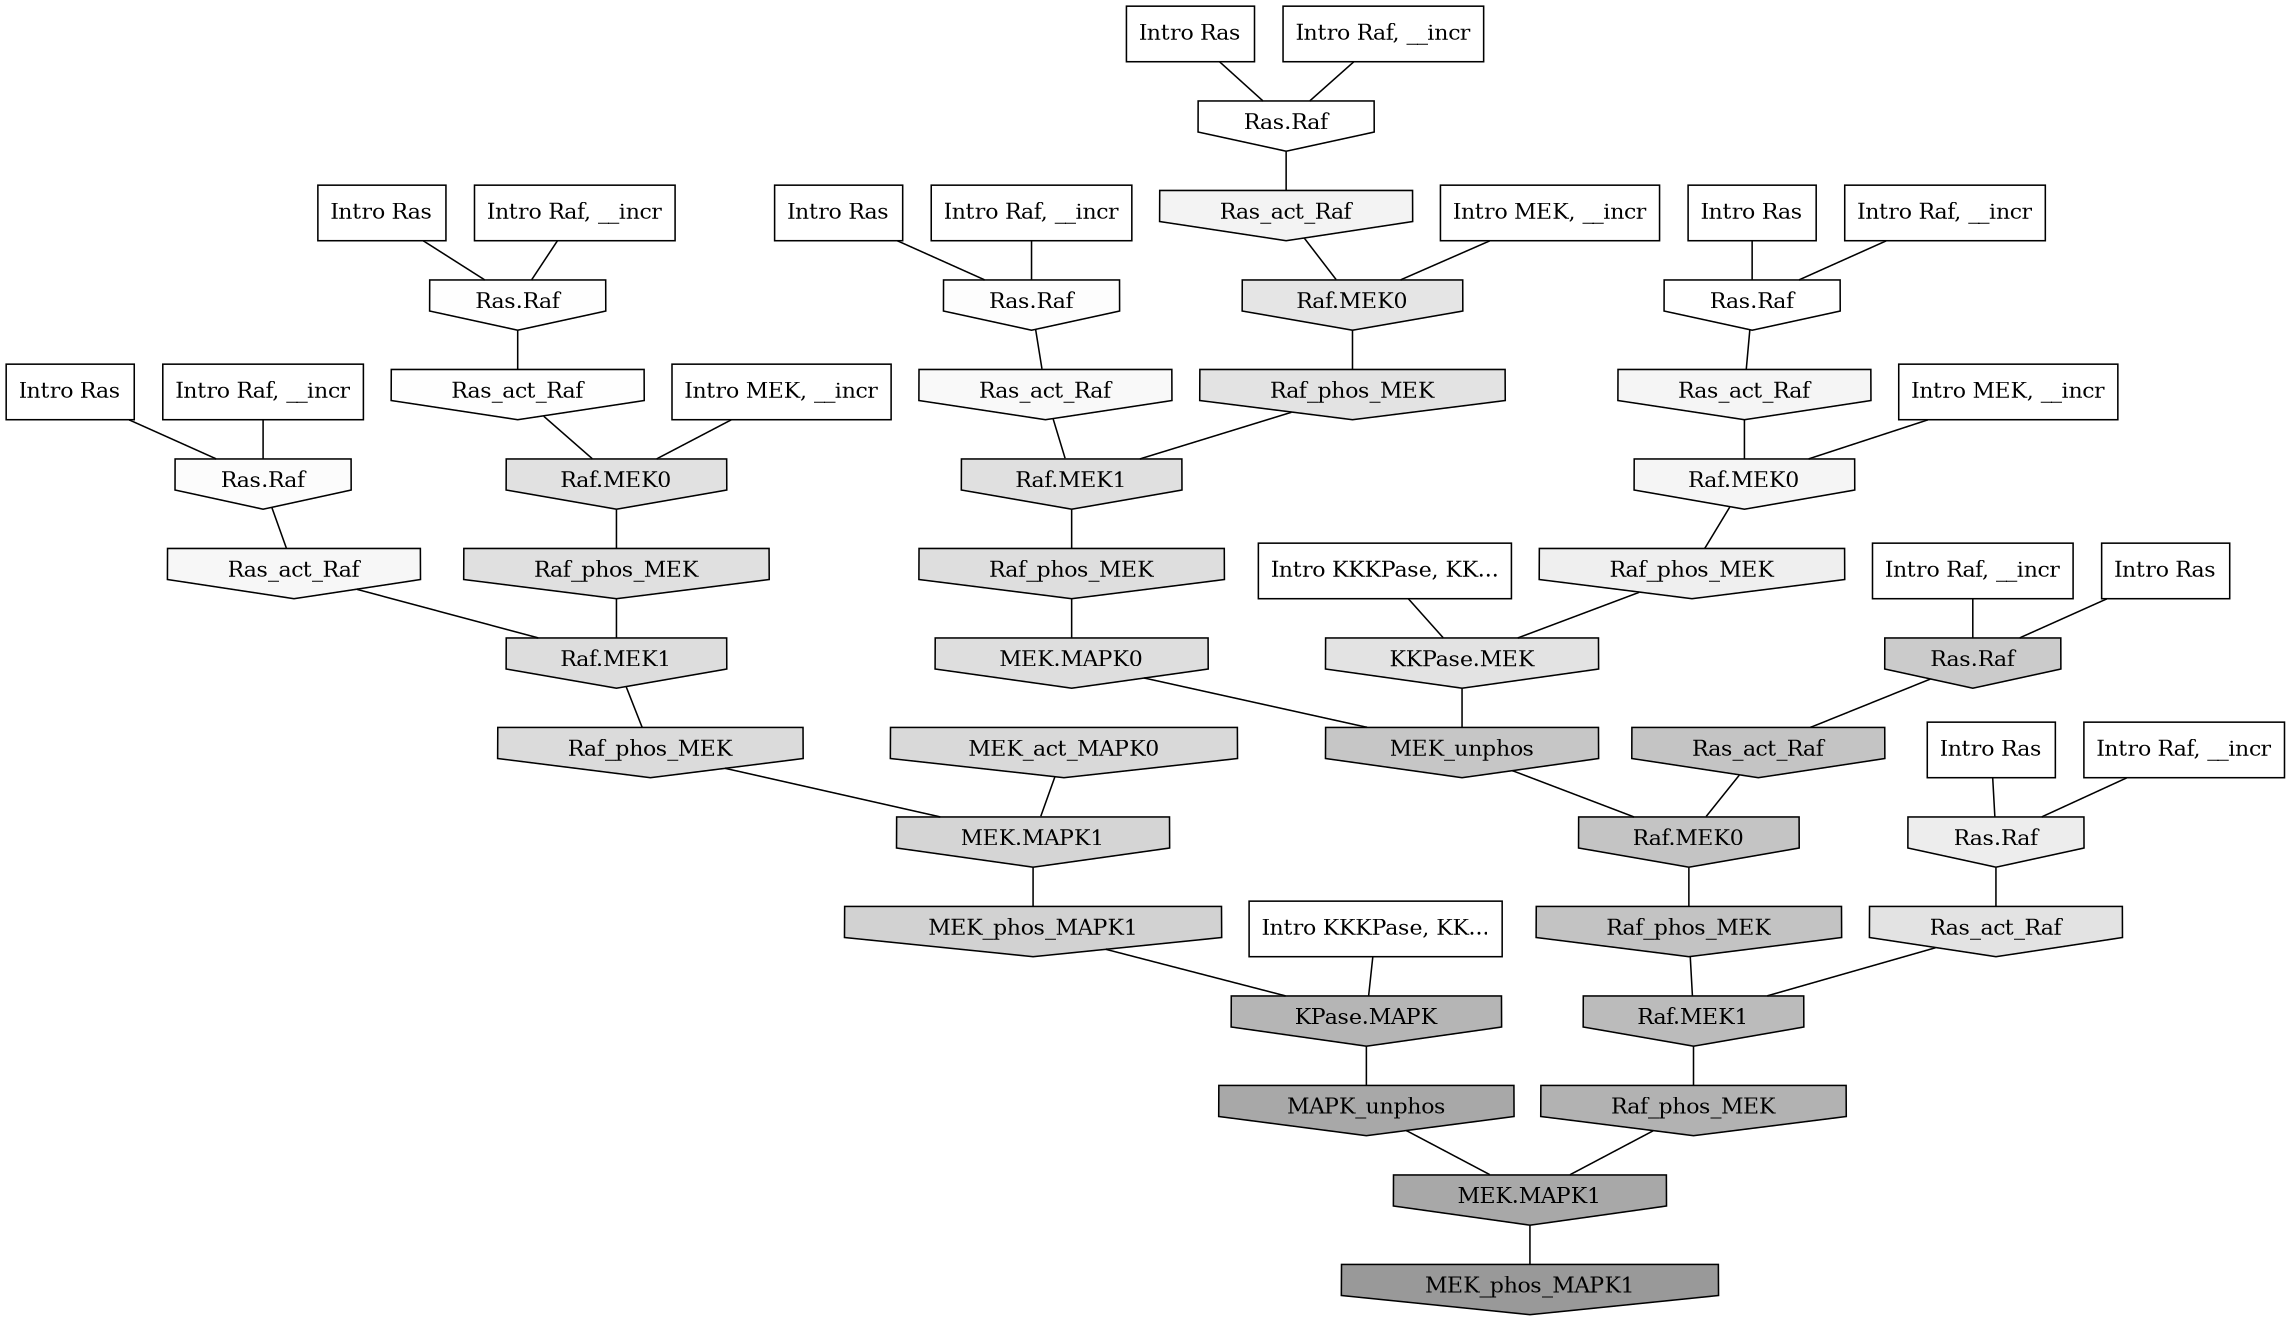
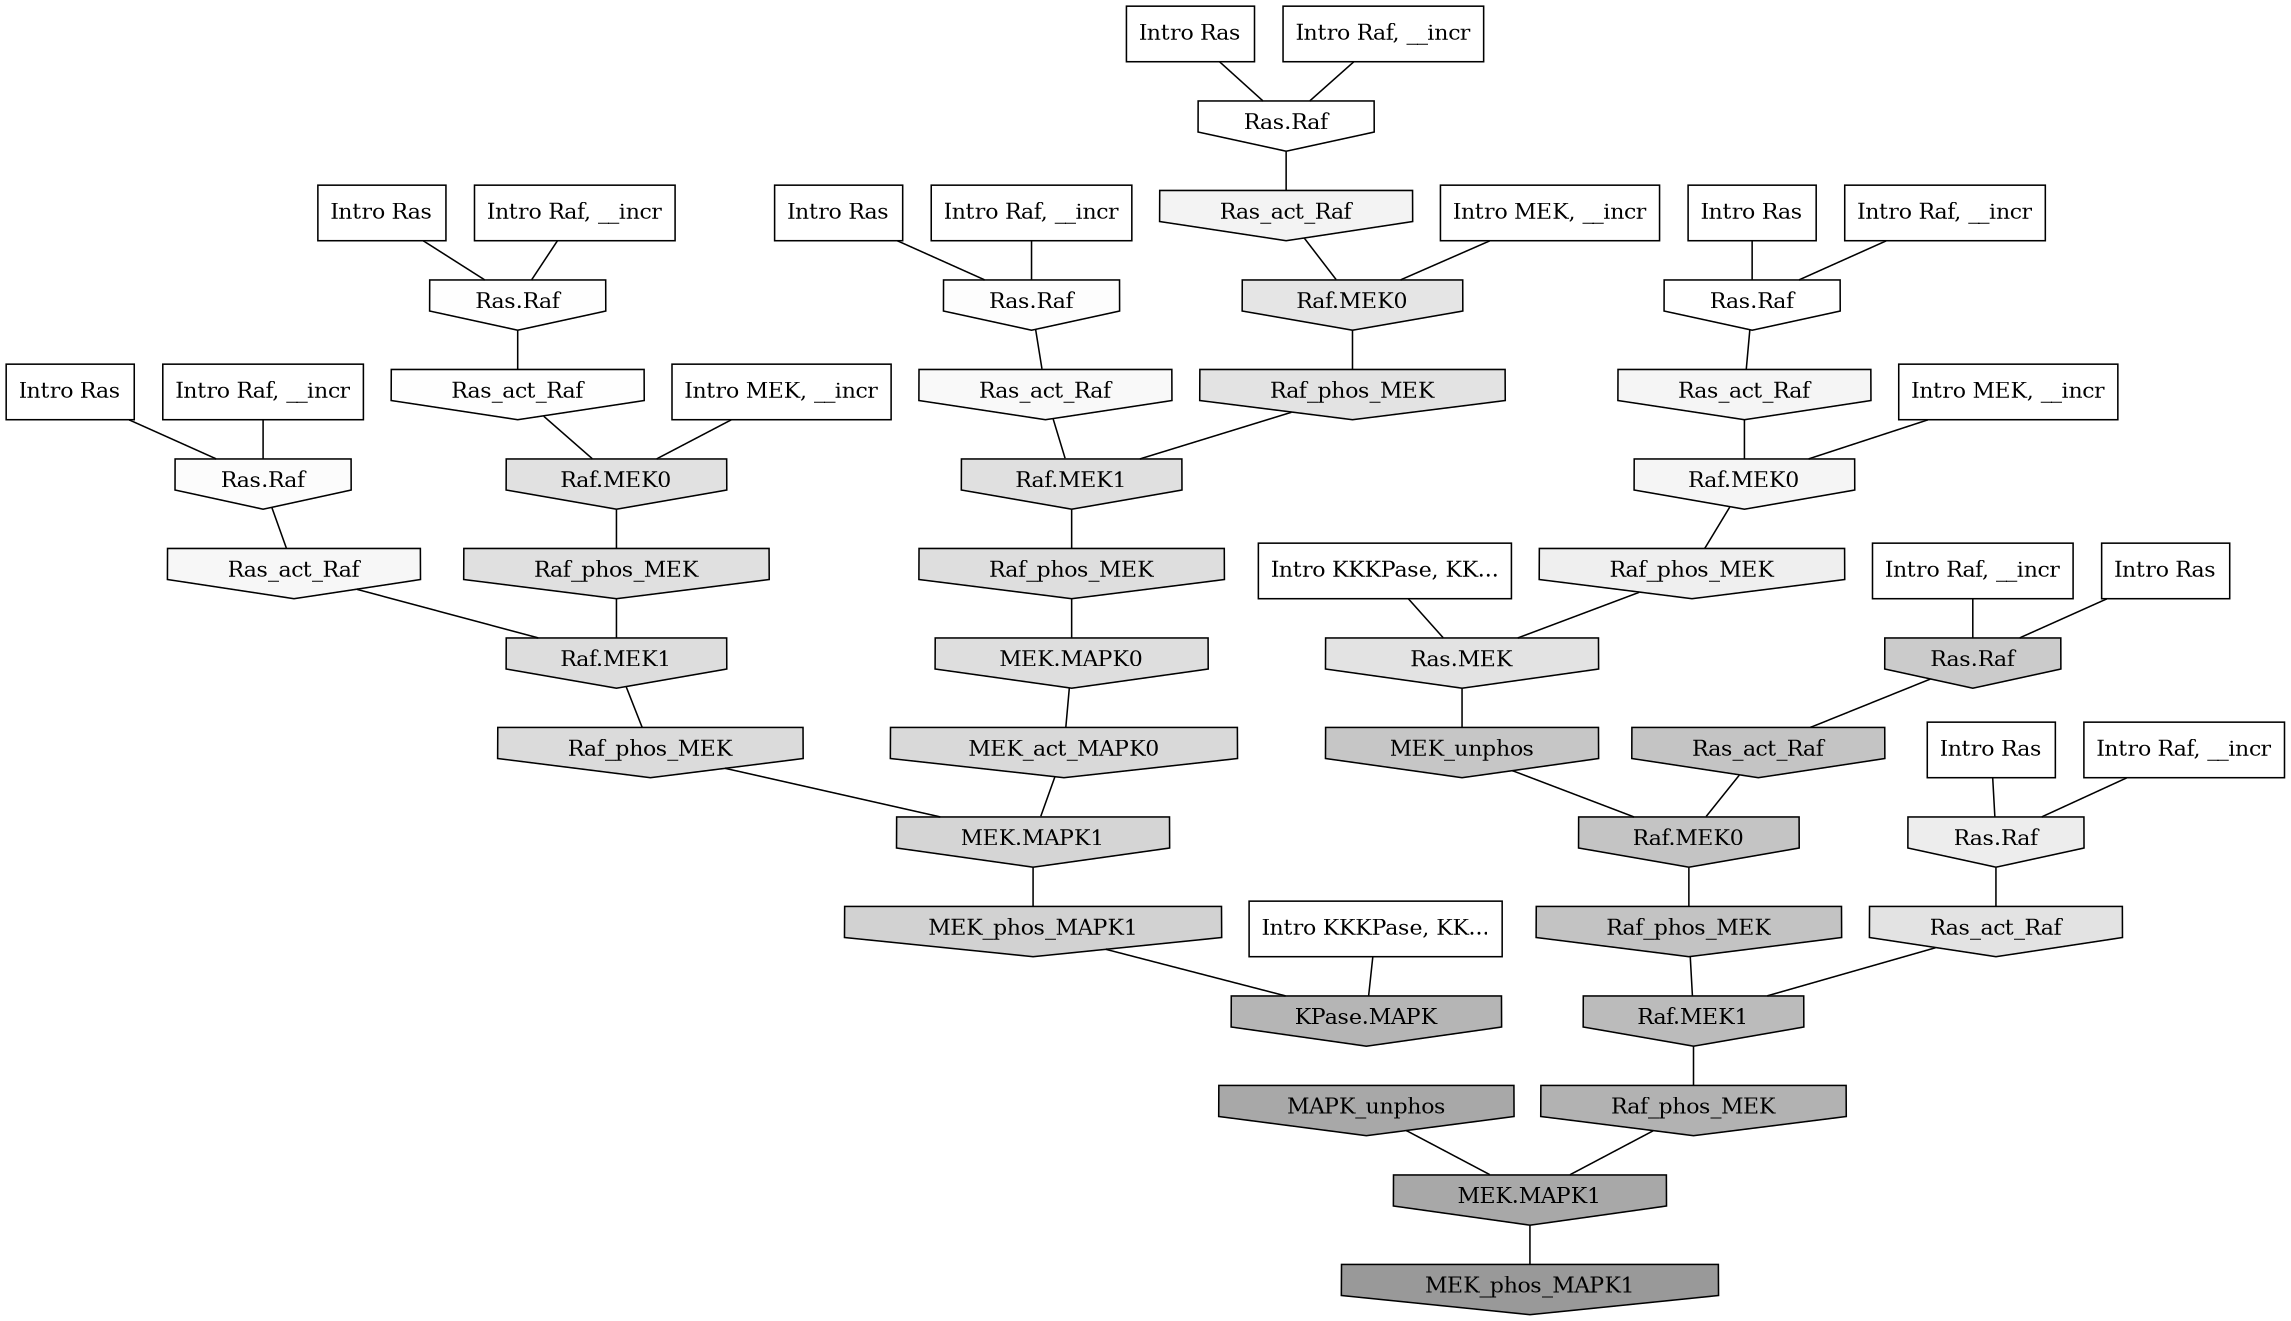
(1462, 660) -> (1462, 660)
(1256, 703) -> (1068, 708)
(1366, 1066) -> none
